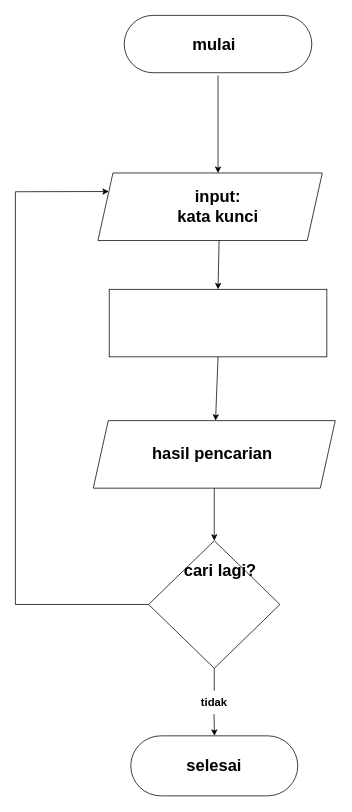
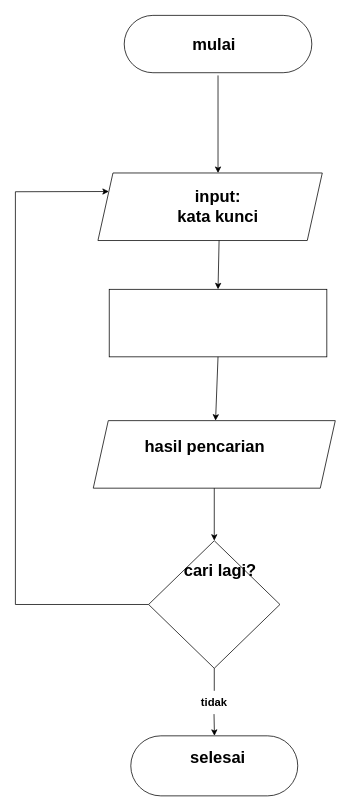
(212, 454) -> (205, 447)
(214, 765) -> (218, 758)
